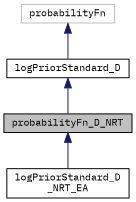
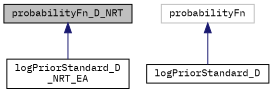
(68, 101) -> none
